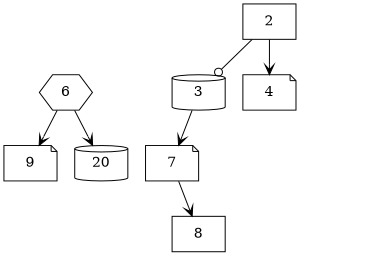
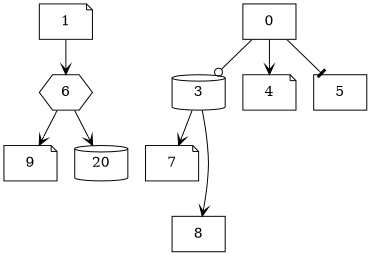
none -> (66, 22)
(269, 22) -> (269, 22)
none -> (340, 92)
(184, 194) -> (208, 158)
